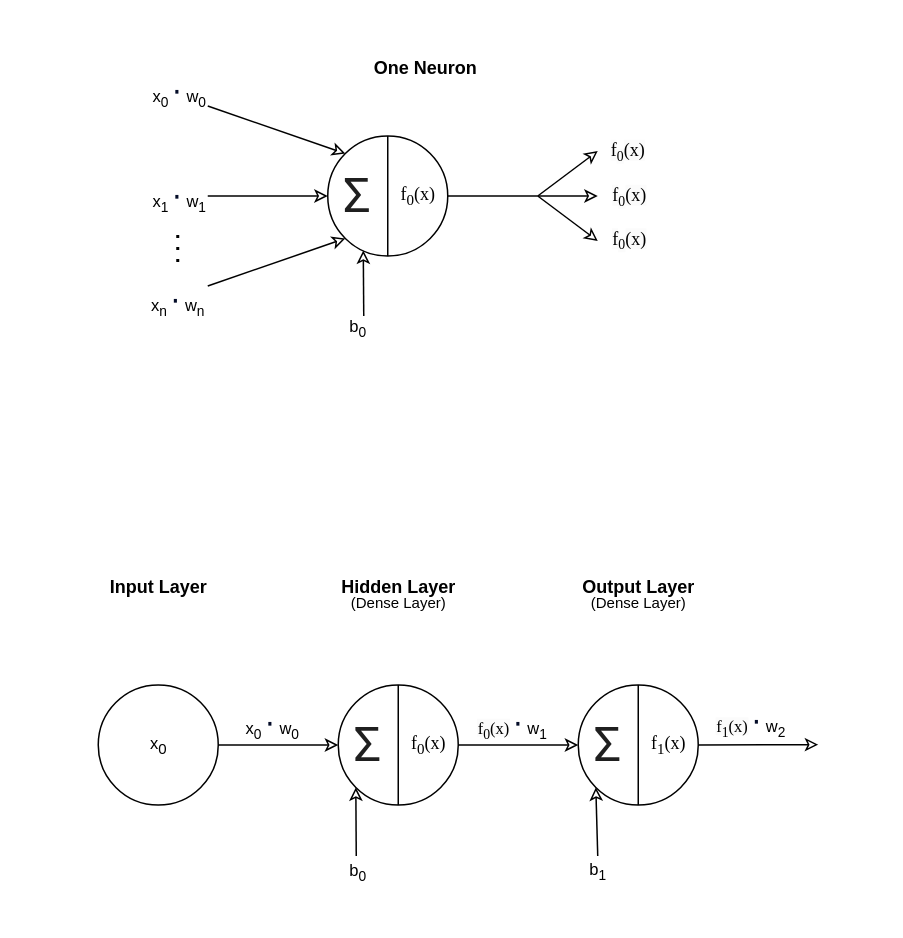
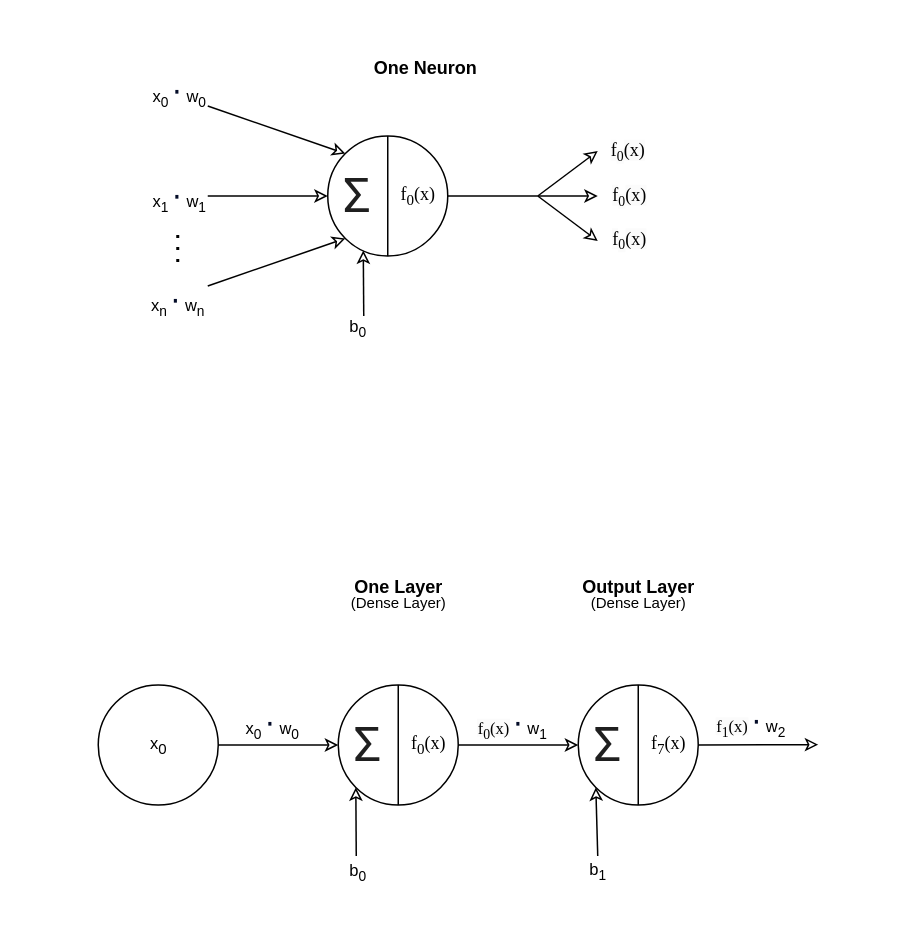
(158, 587) -> none
(399, 587) -> (399, 587)
(669, 745) -> (669, 745)
